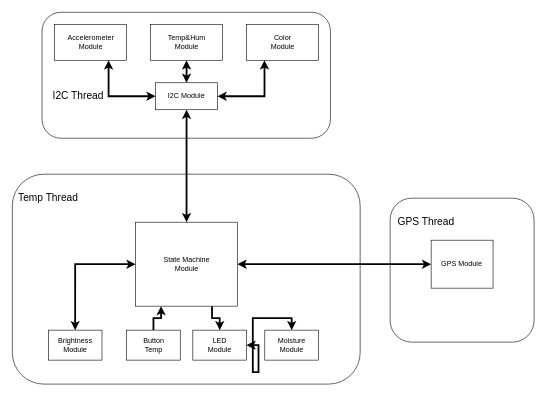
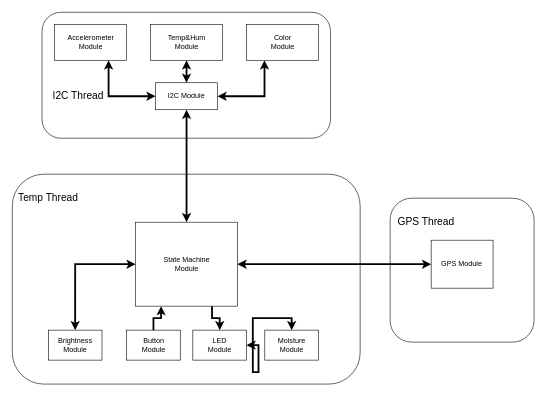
(154, 345) -> (154, 345)
